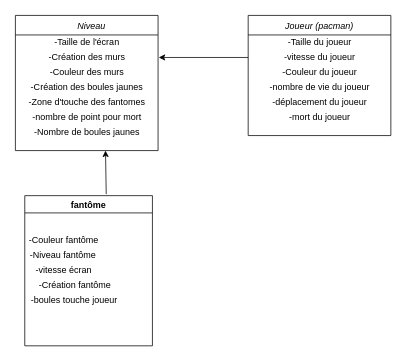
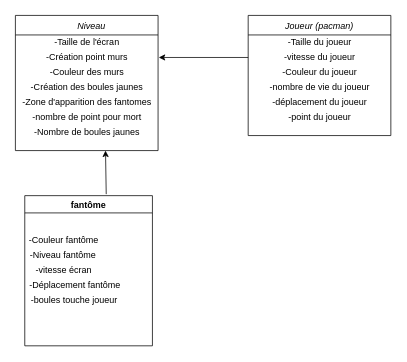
(87, 57) -> (87, 57)
(87, 102) -> (87, 102)
(320, 117) -> (320, 117)
(75, 285) -> (75, 285)
